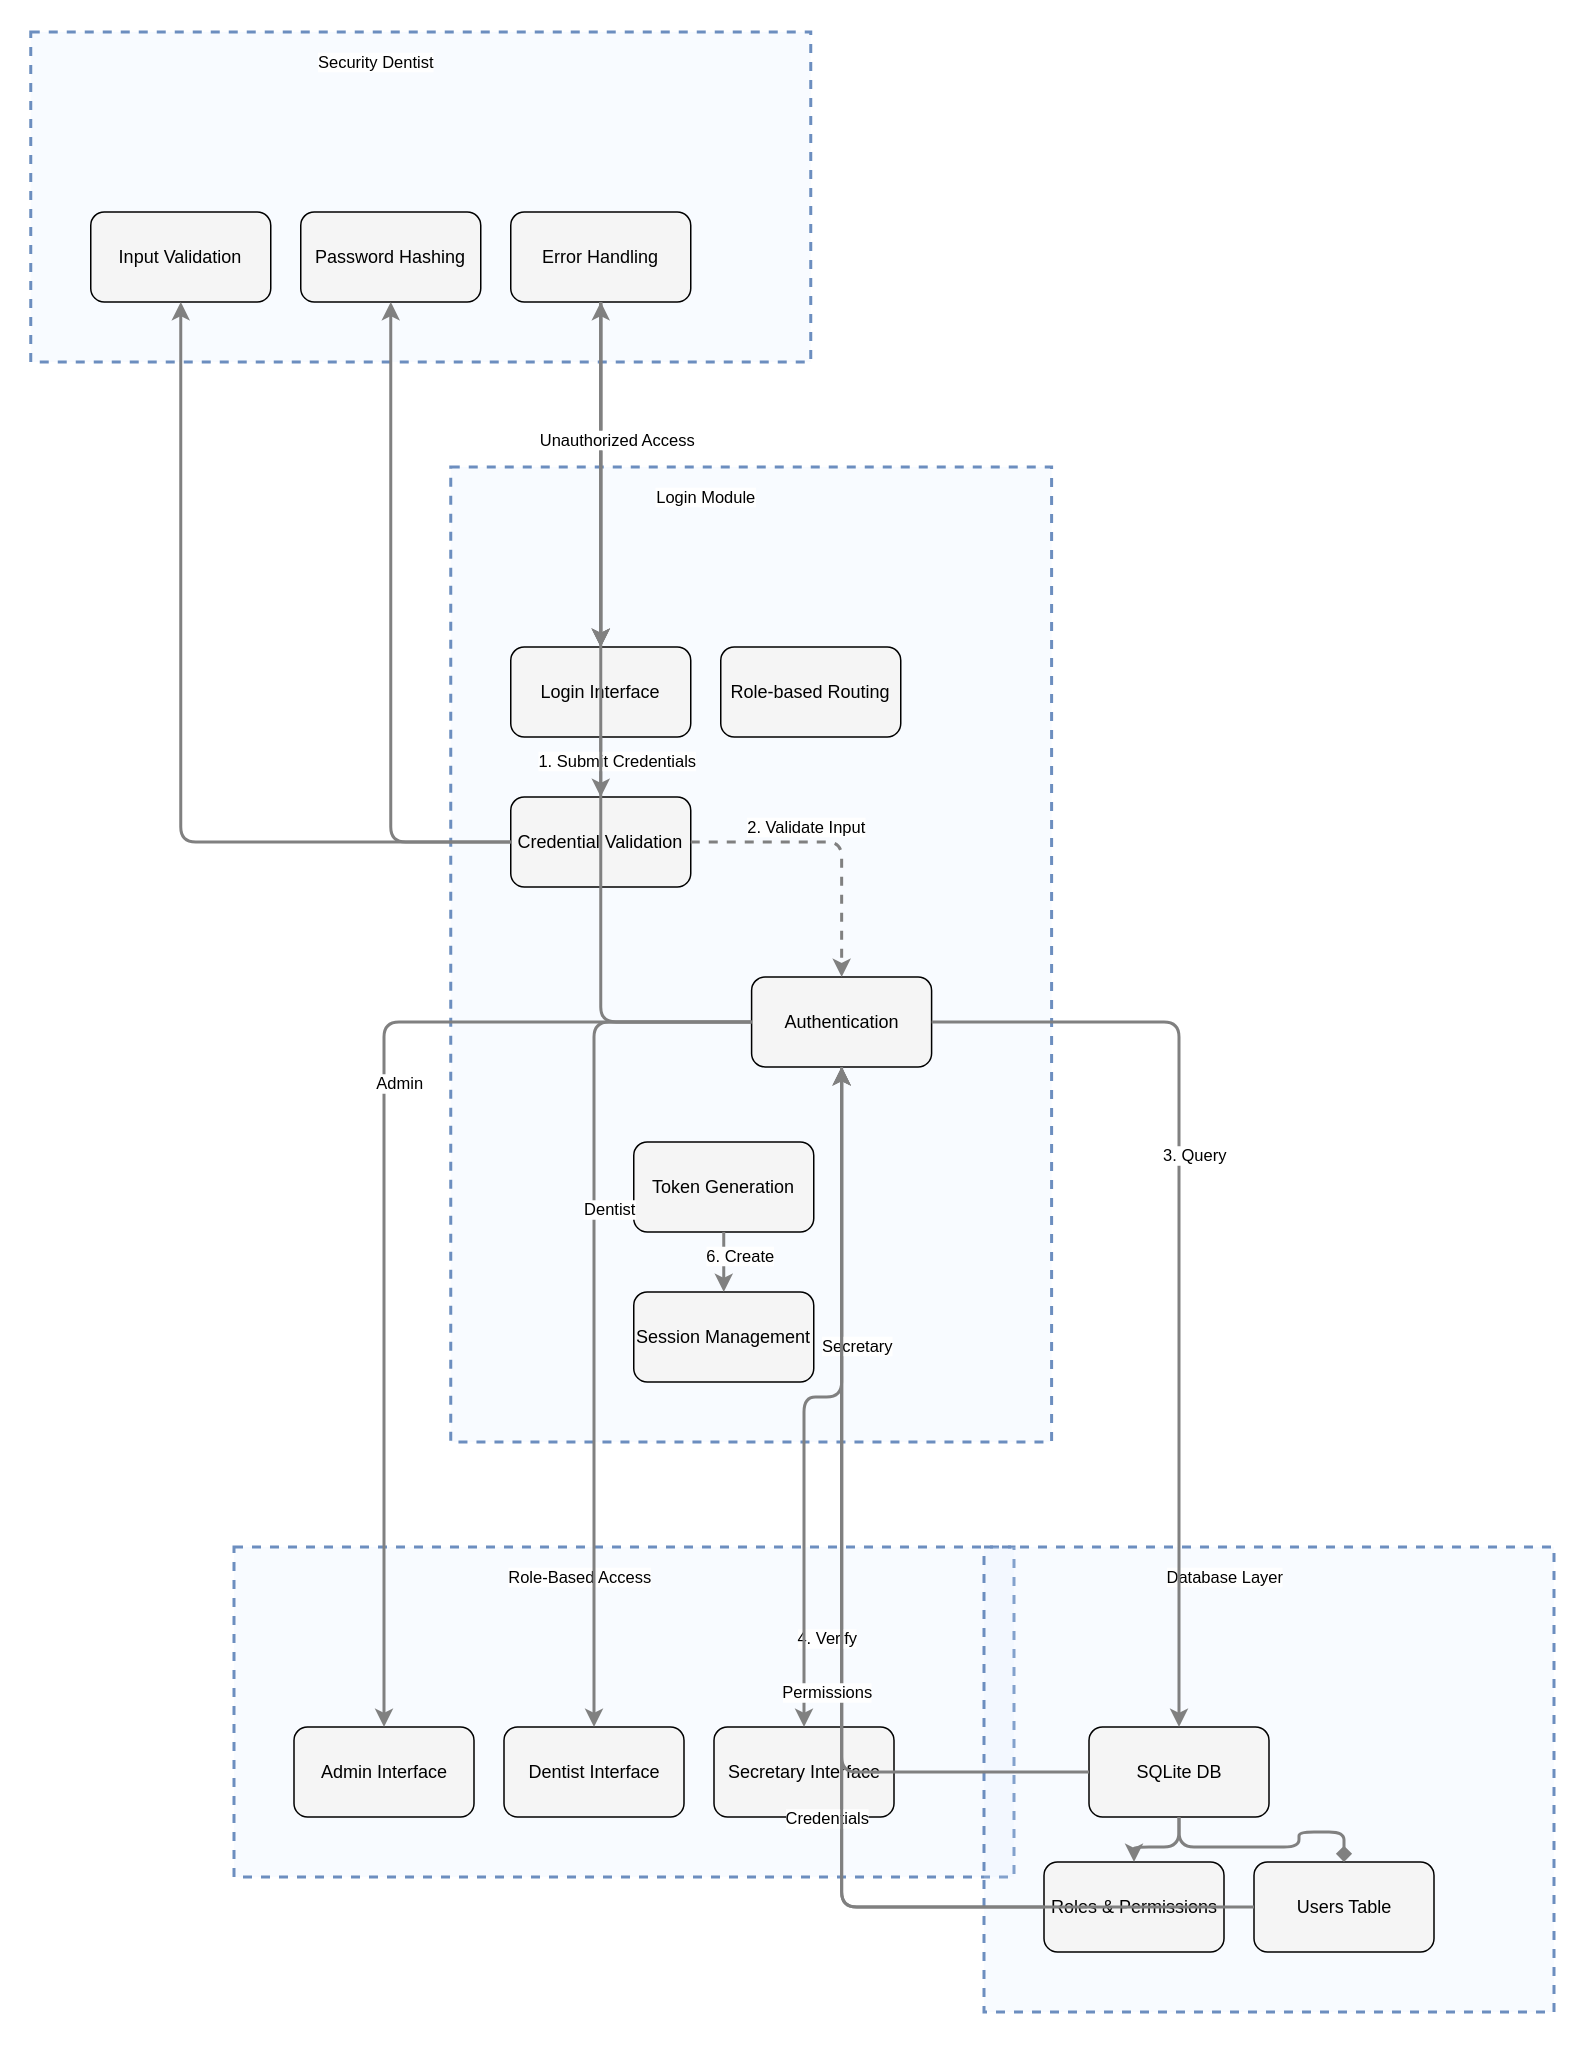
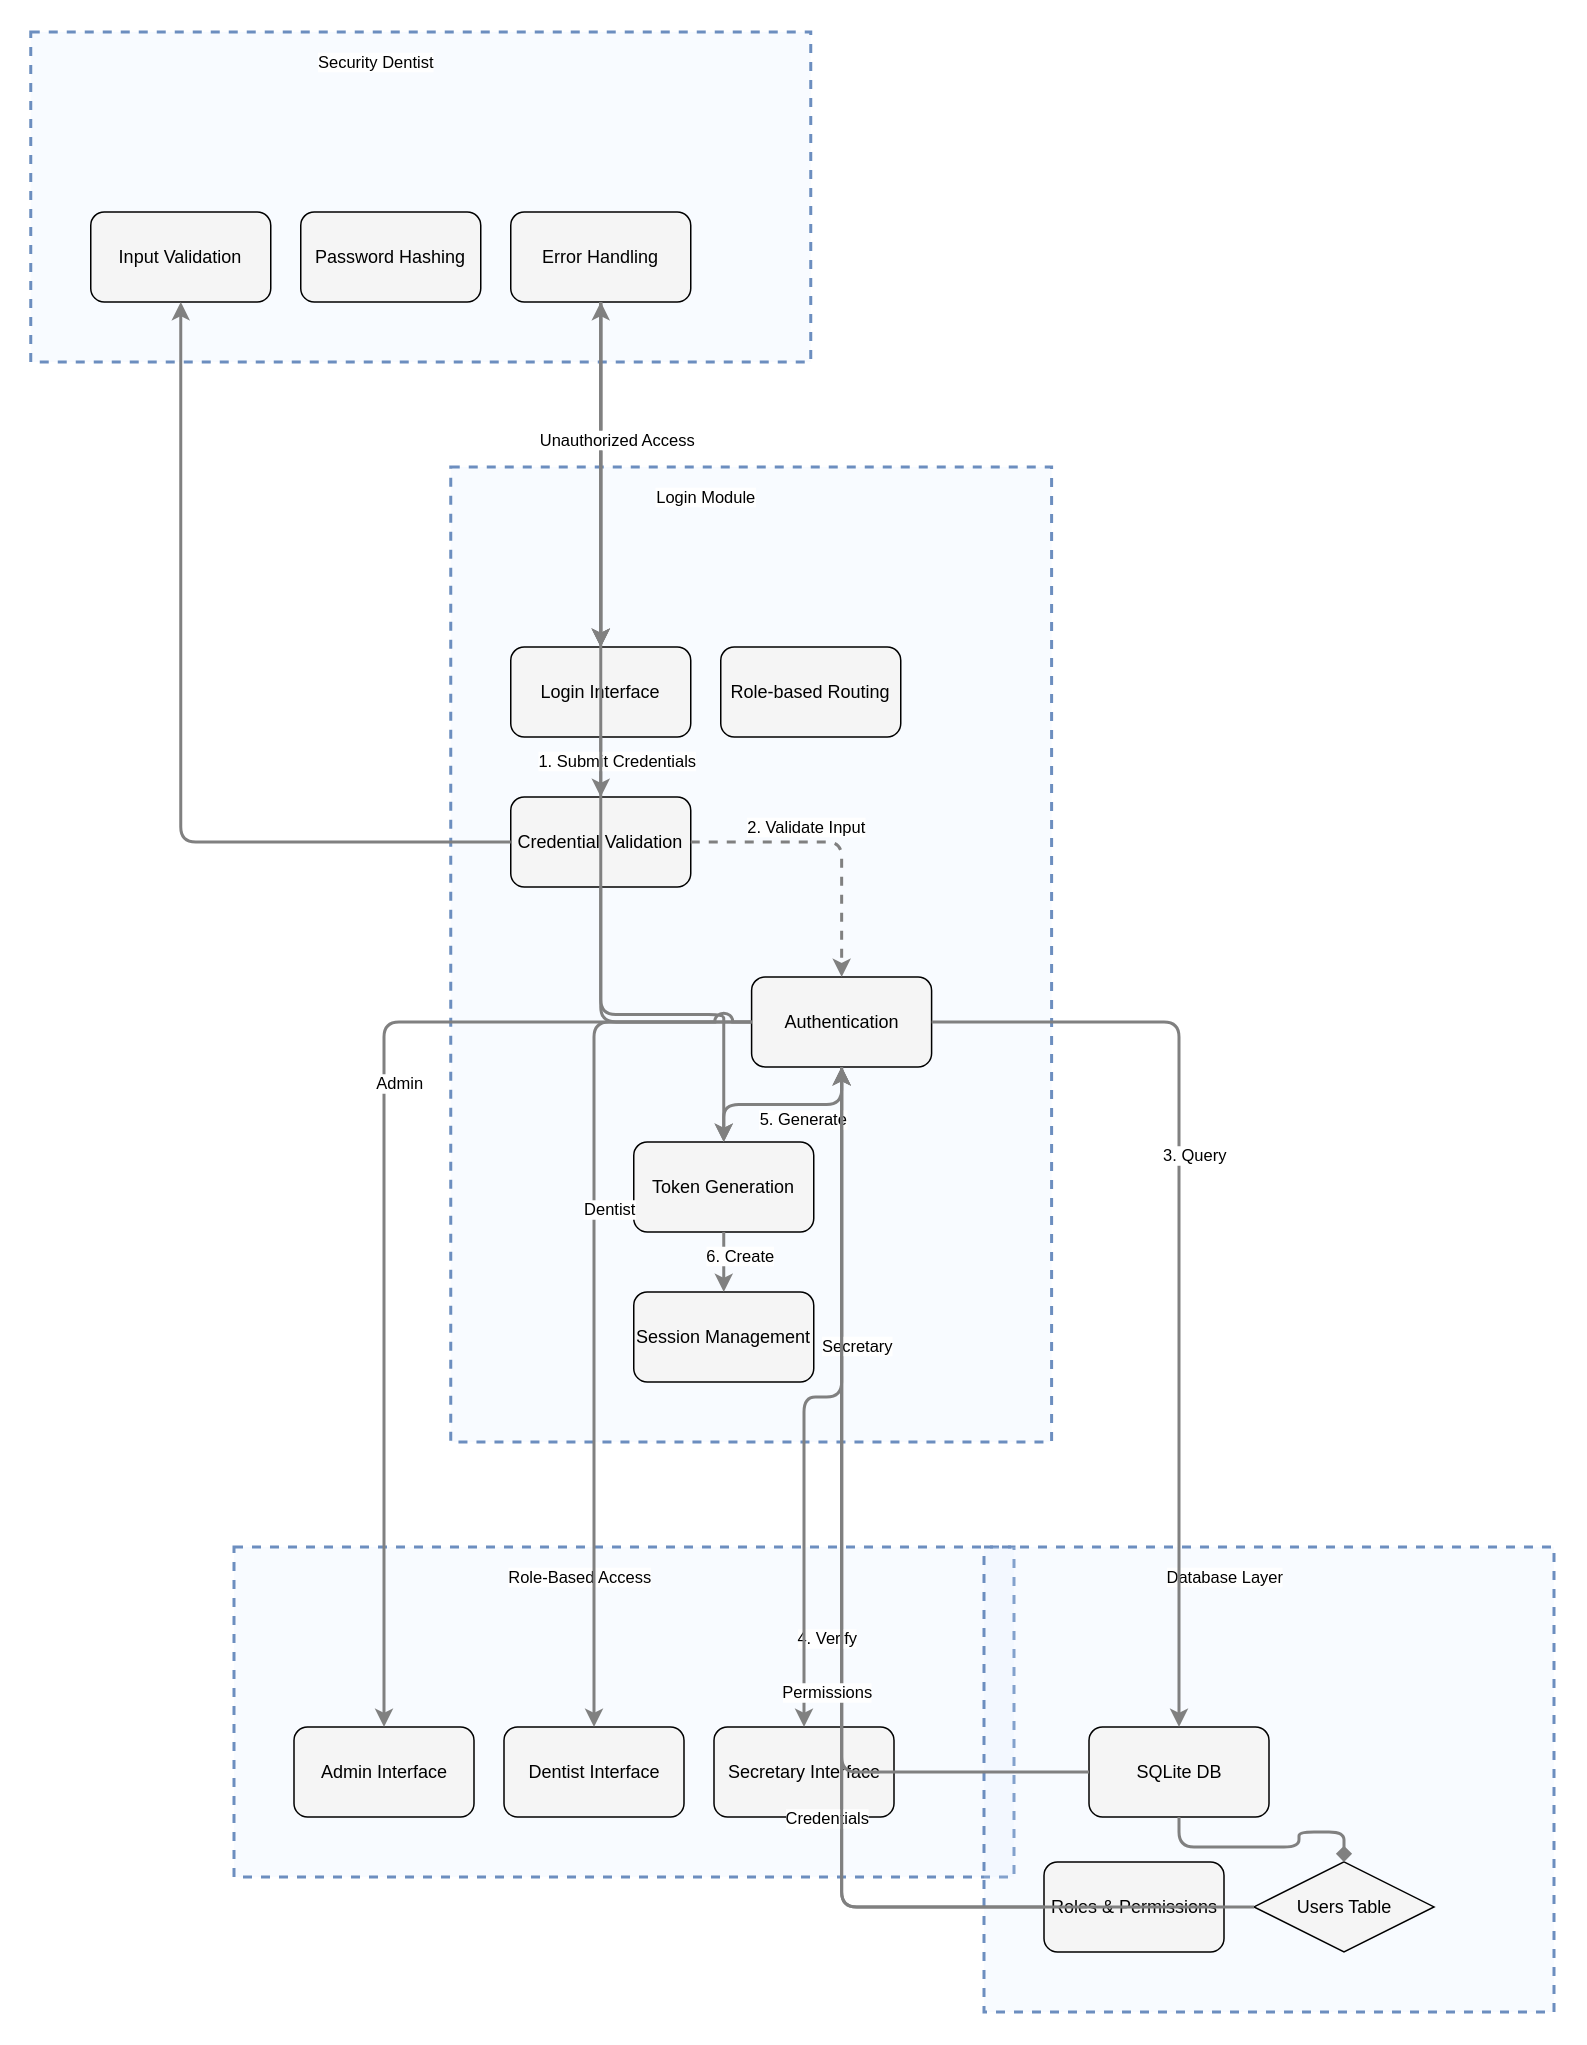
(391, 575) -> (704, 1014)
none -> (782, 1104)
(1157, 1847) -> none
(1344, 1907) -> (1344, 1907)
